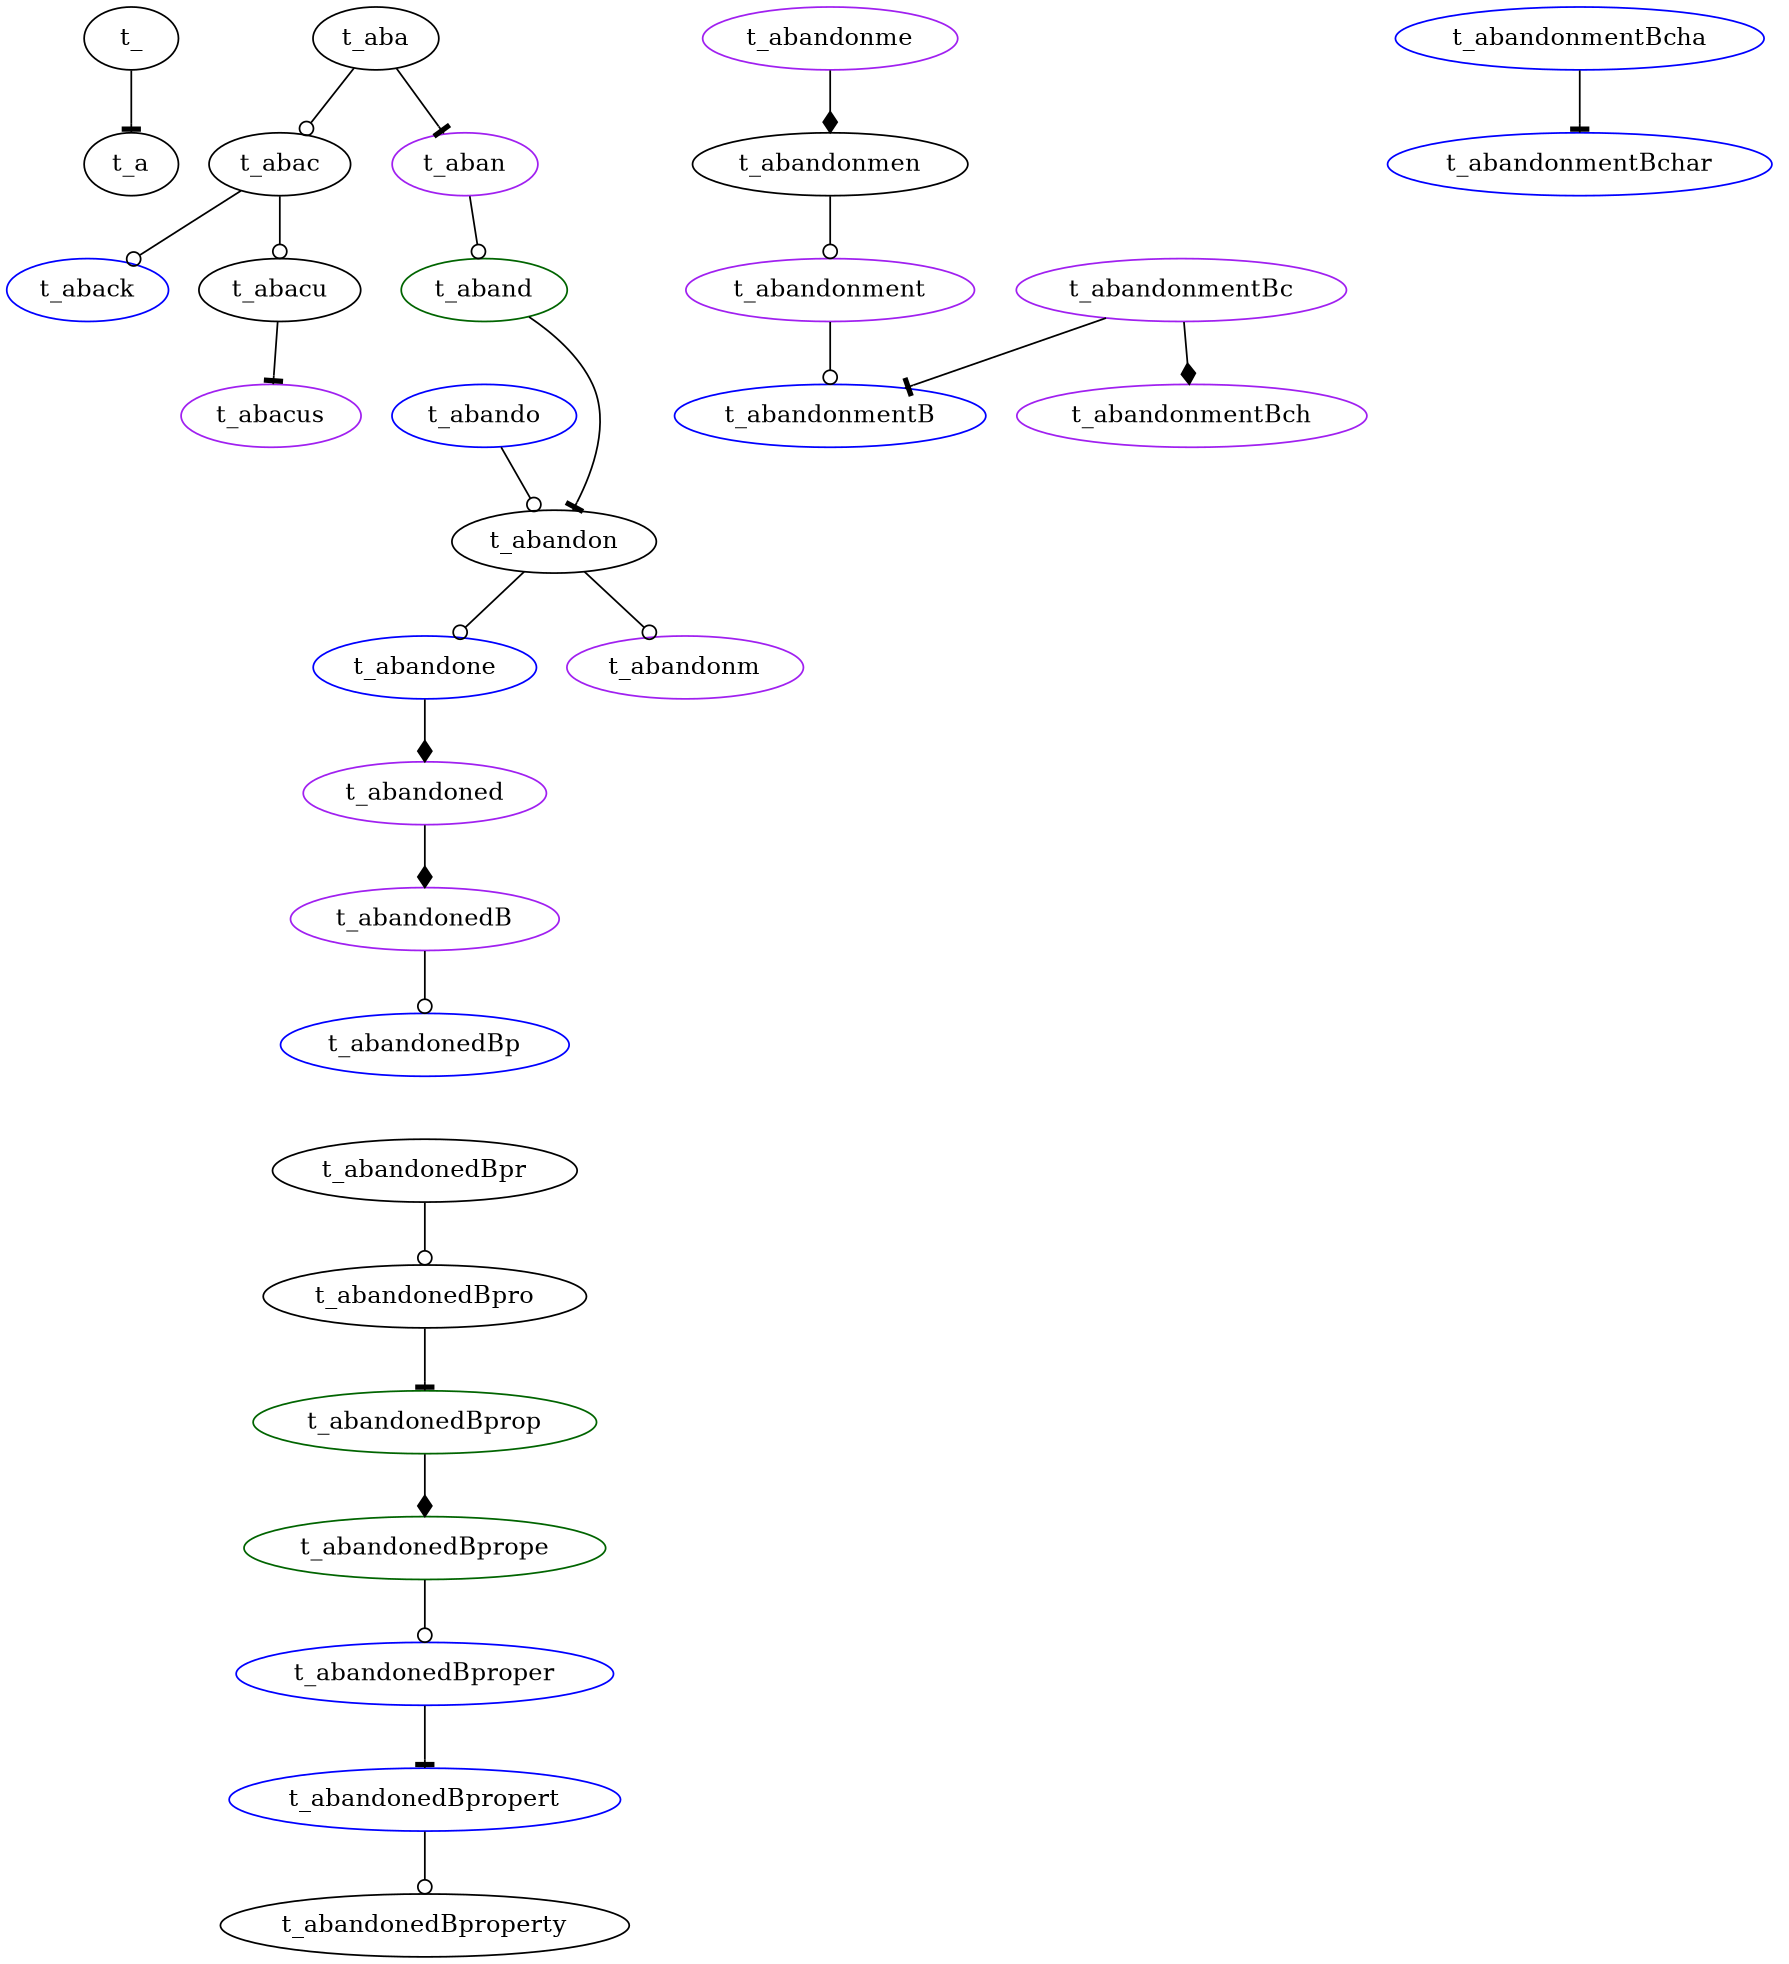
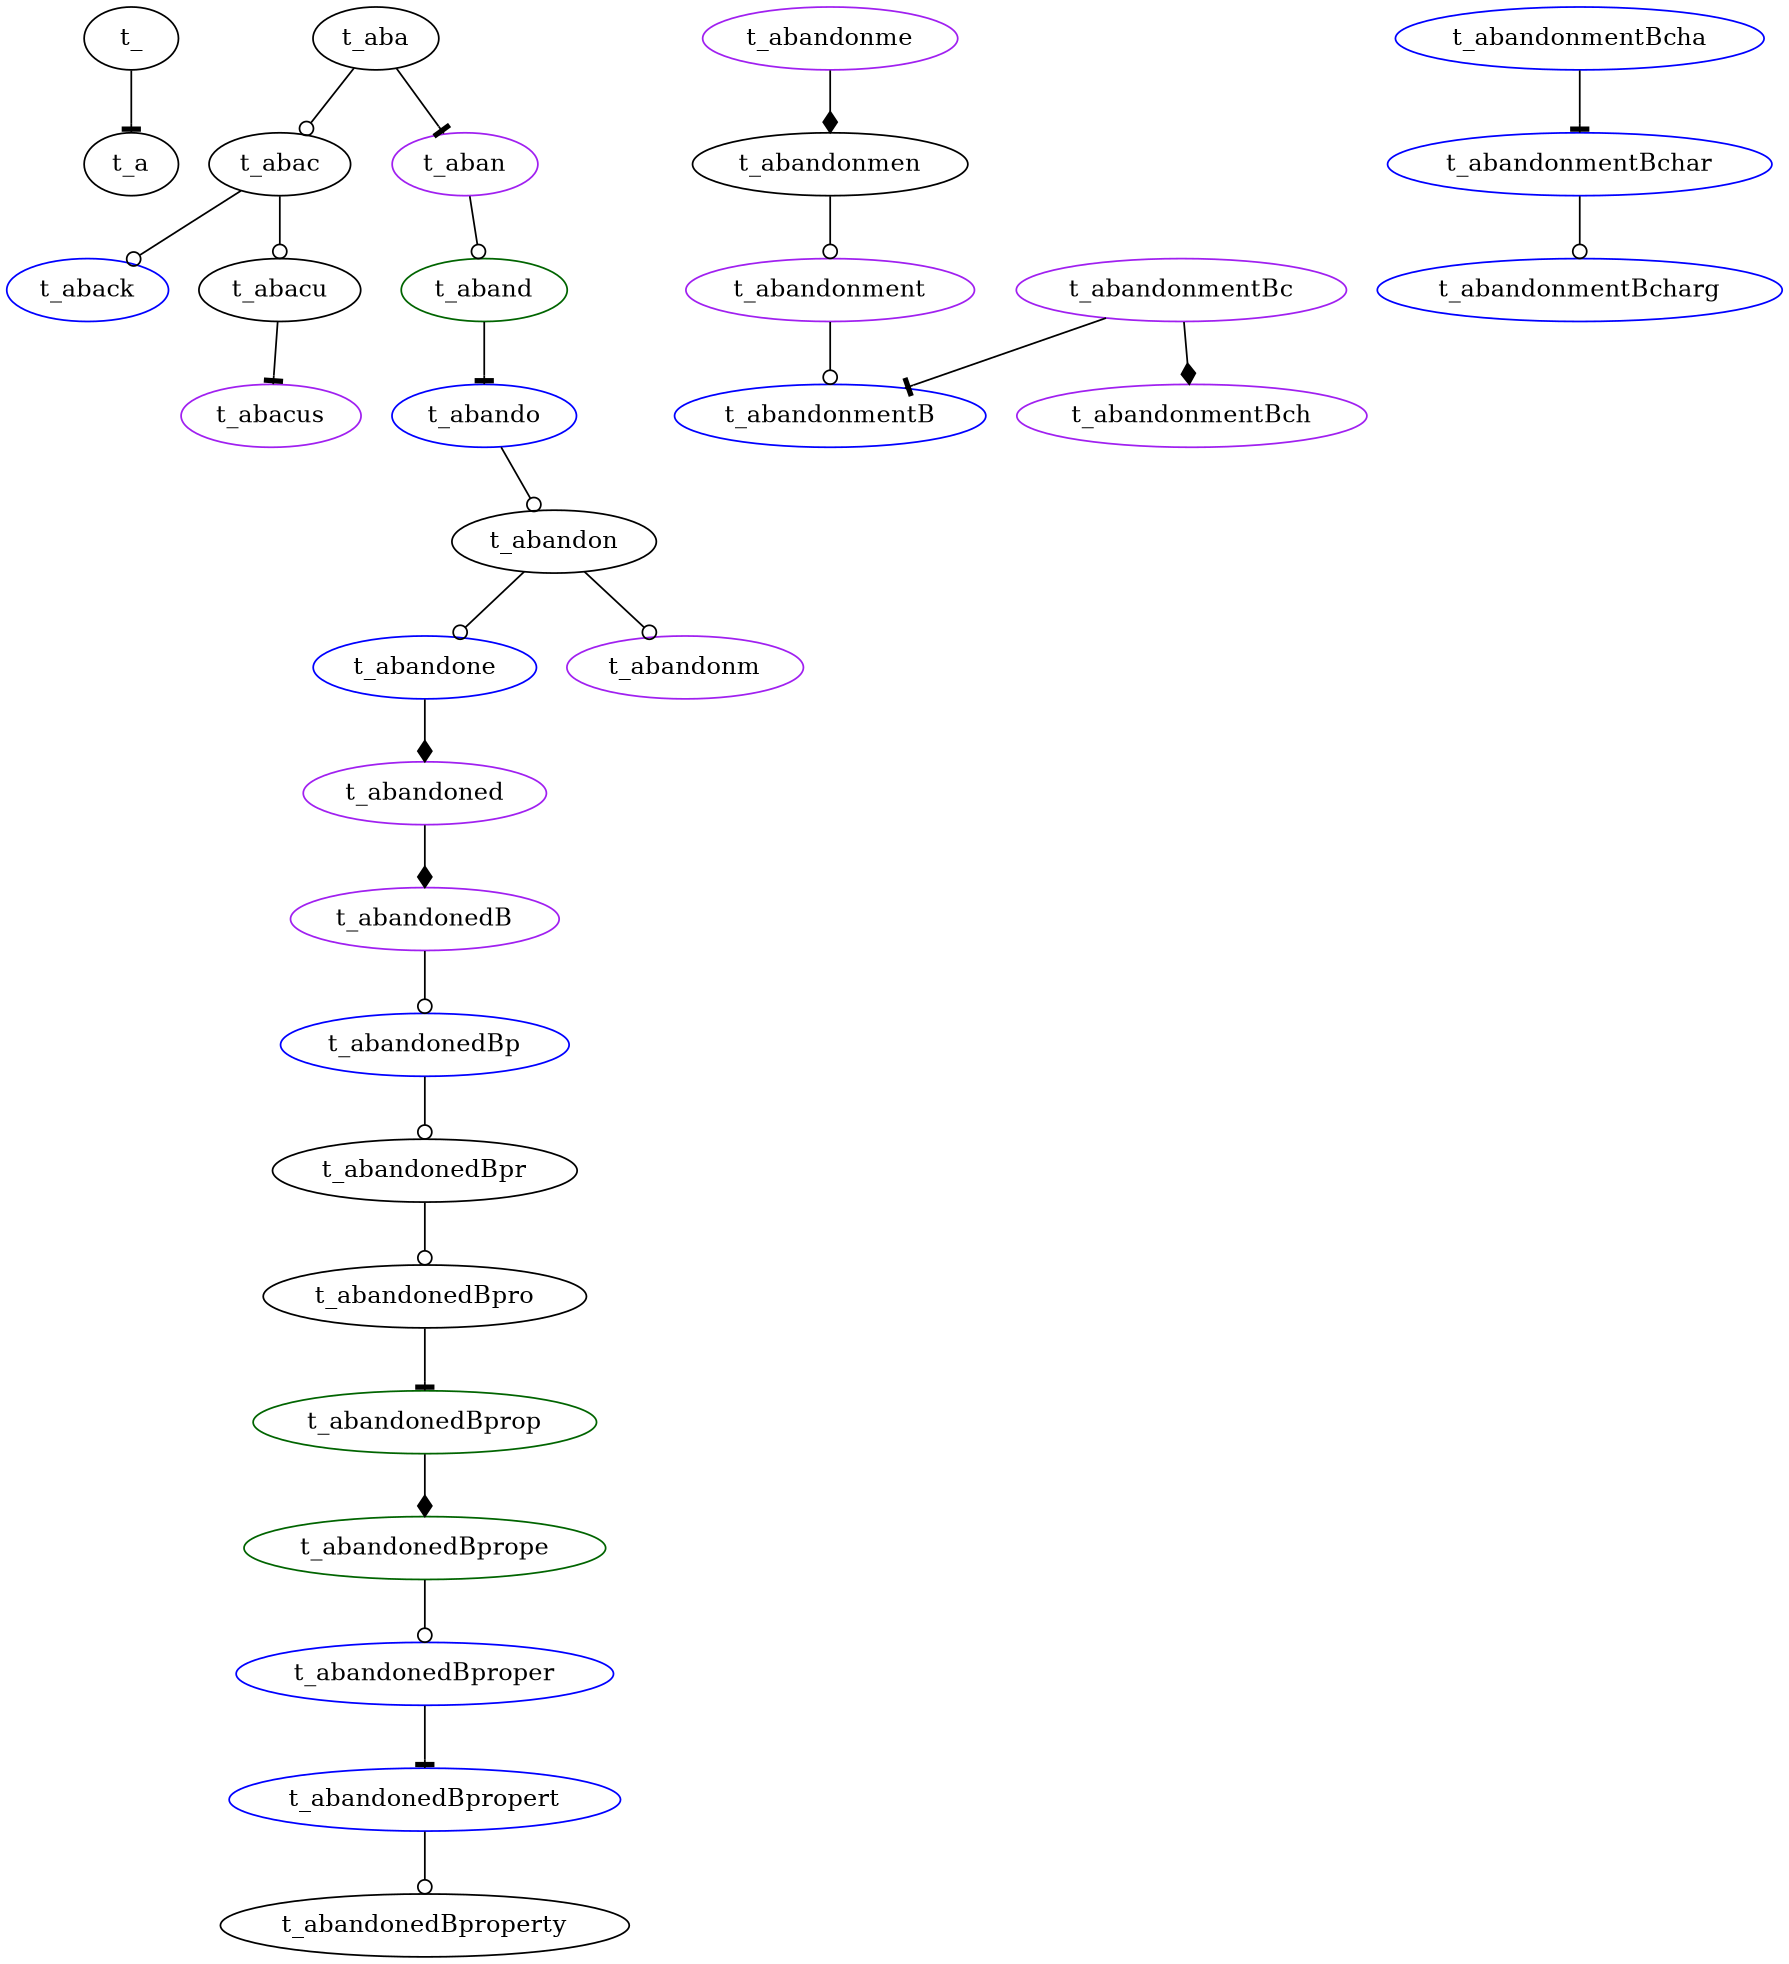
none -> (1580, 290)
(597, 398) -> (484, 349)
none -> (425, 1101)
